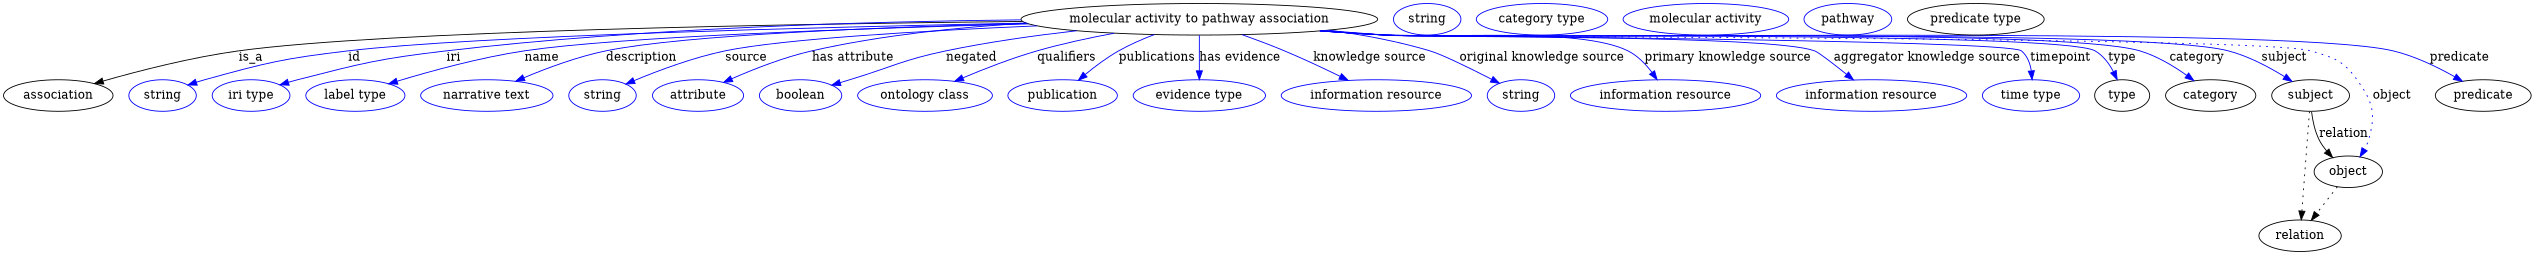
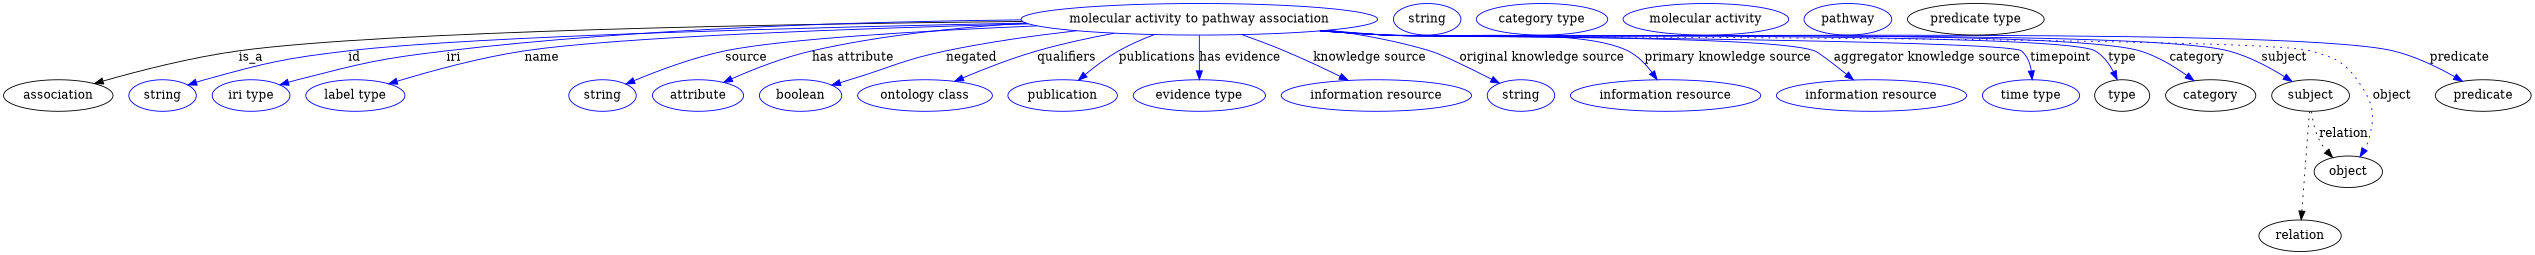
(1199, 19) -> (1199, 19)
(487, 96) -> none
(2316, 133) -> (2316, 133)
(2327, 200) -> none
